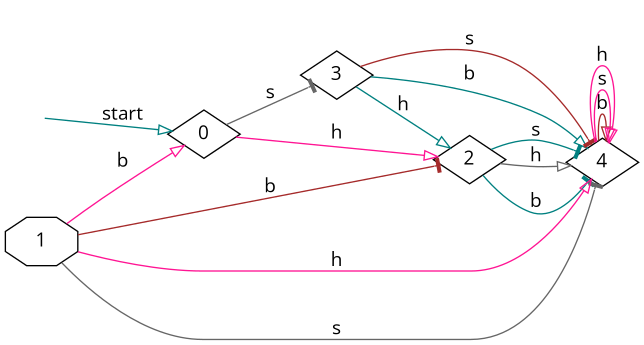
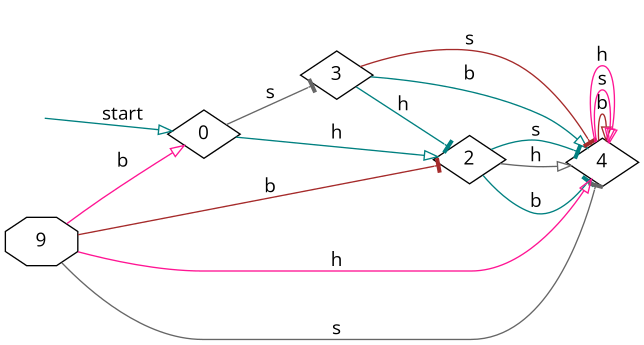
(397, 114) -> (400, 115)
(330, 146) -> (330, 146)
(42, 241) -> (42, 241)
